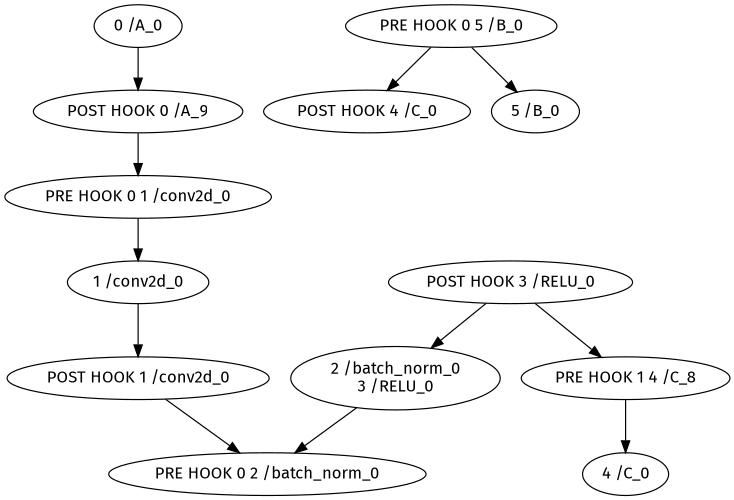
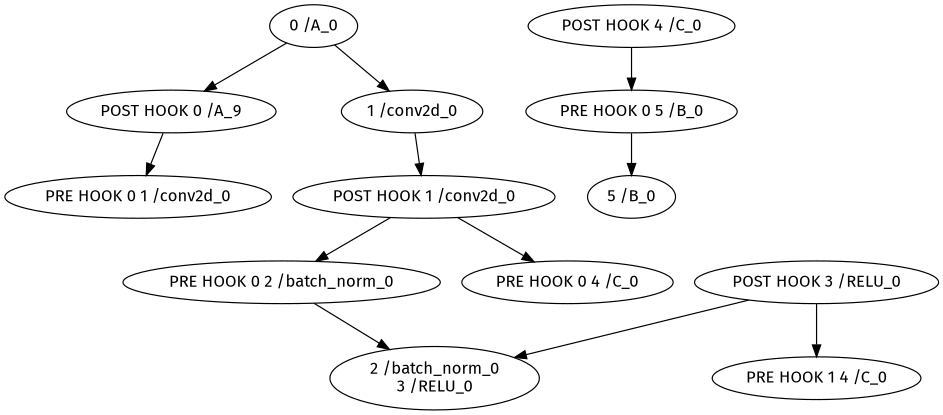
(413, 65) -> (632, 63)
(138, 234) -> (357, 64)
none -> (567, 282)
(626, 378) -> (817, 378)
(330, 427) -> (347, 323)
(626, 474) -> none
